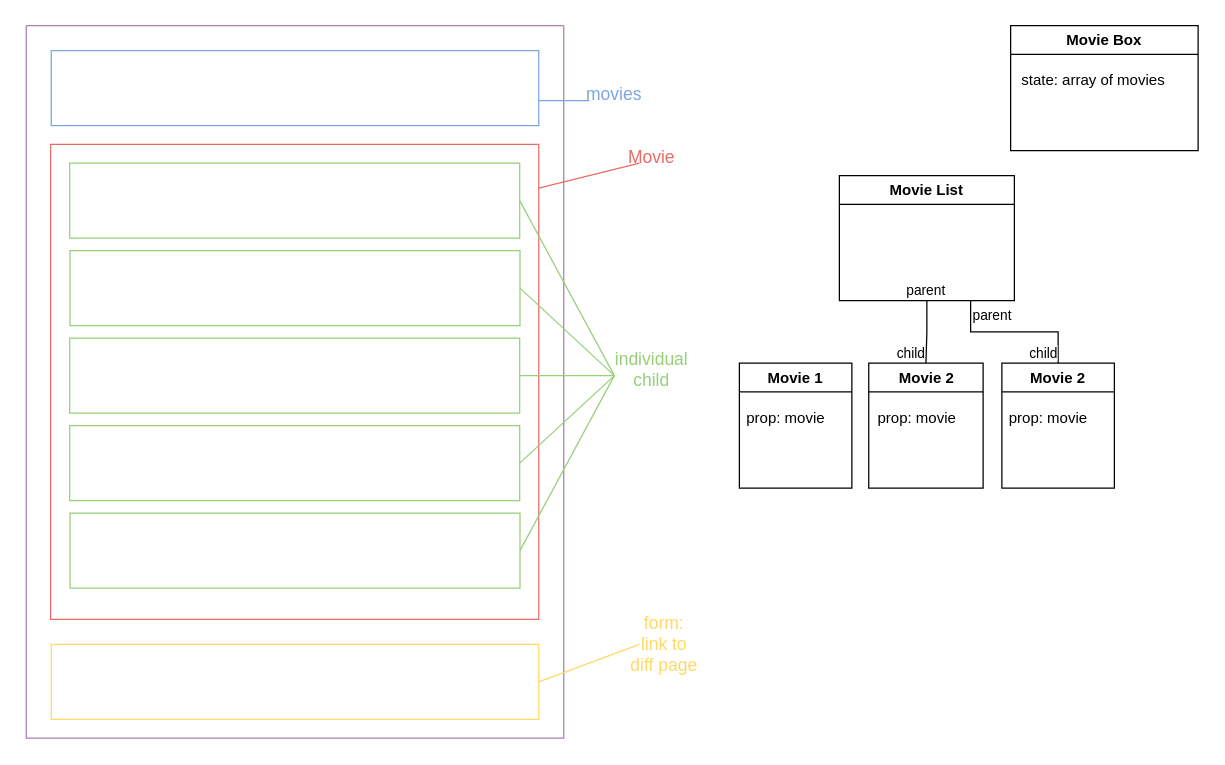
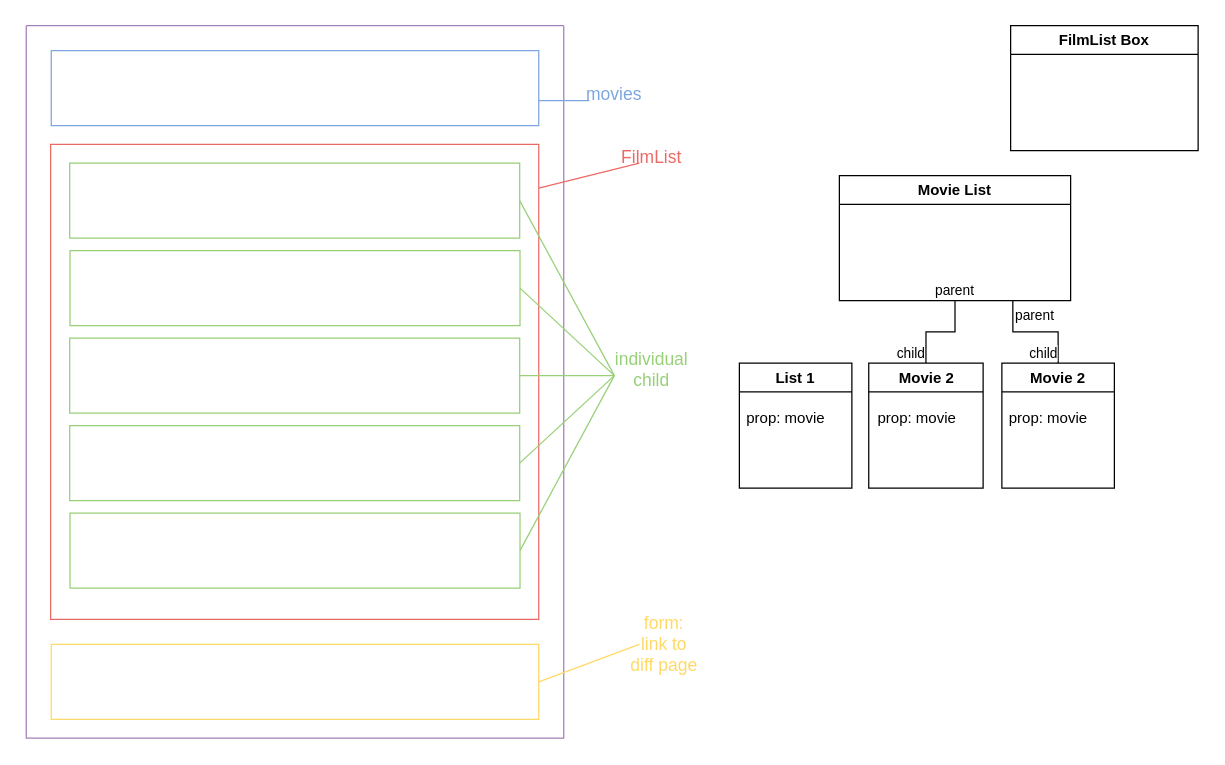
(1104, 41) -> (1104, 41)
(1106, 79) -> none
(652, 157) -> (652, 157)
(927, 238) -> (955, 238)
(796, 378) -> (796, 378)
